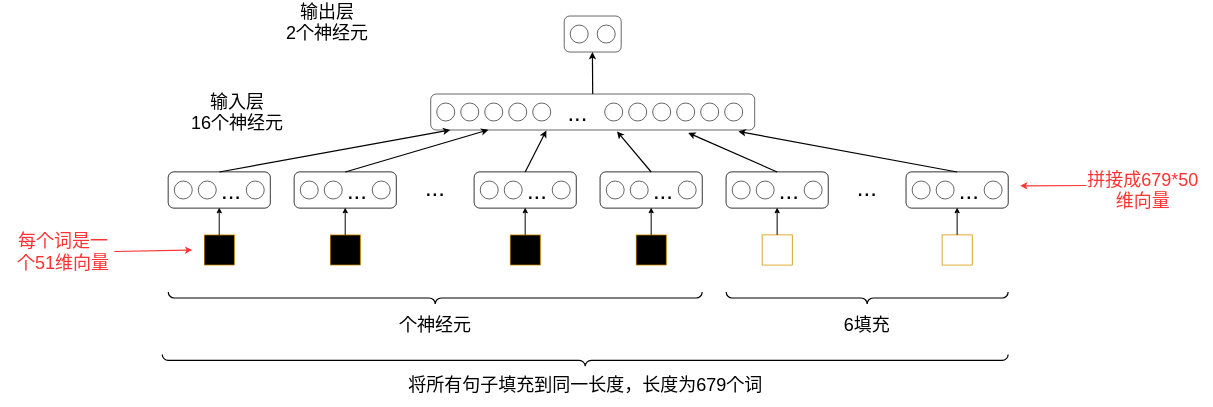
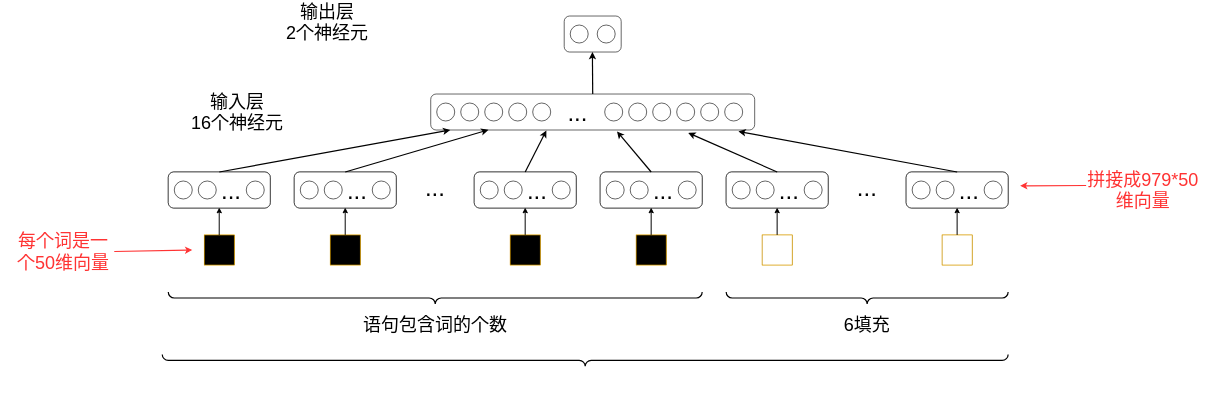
(1143, 190) -> (1143, 190)
(63, 252) -> (63, 252)
(435, 325) -> (435, 325)
(585, 385) -> none
